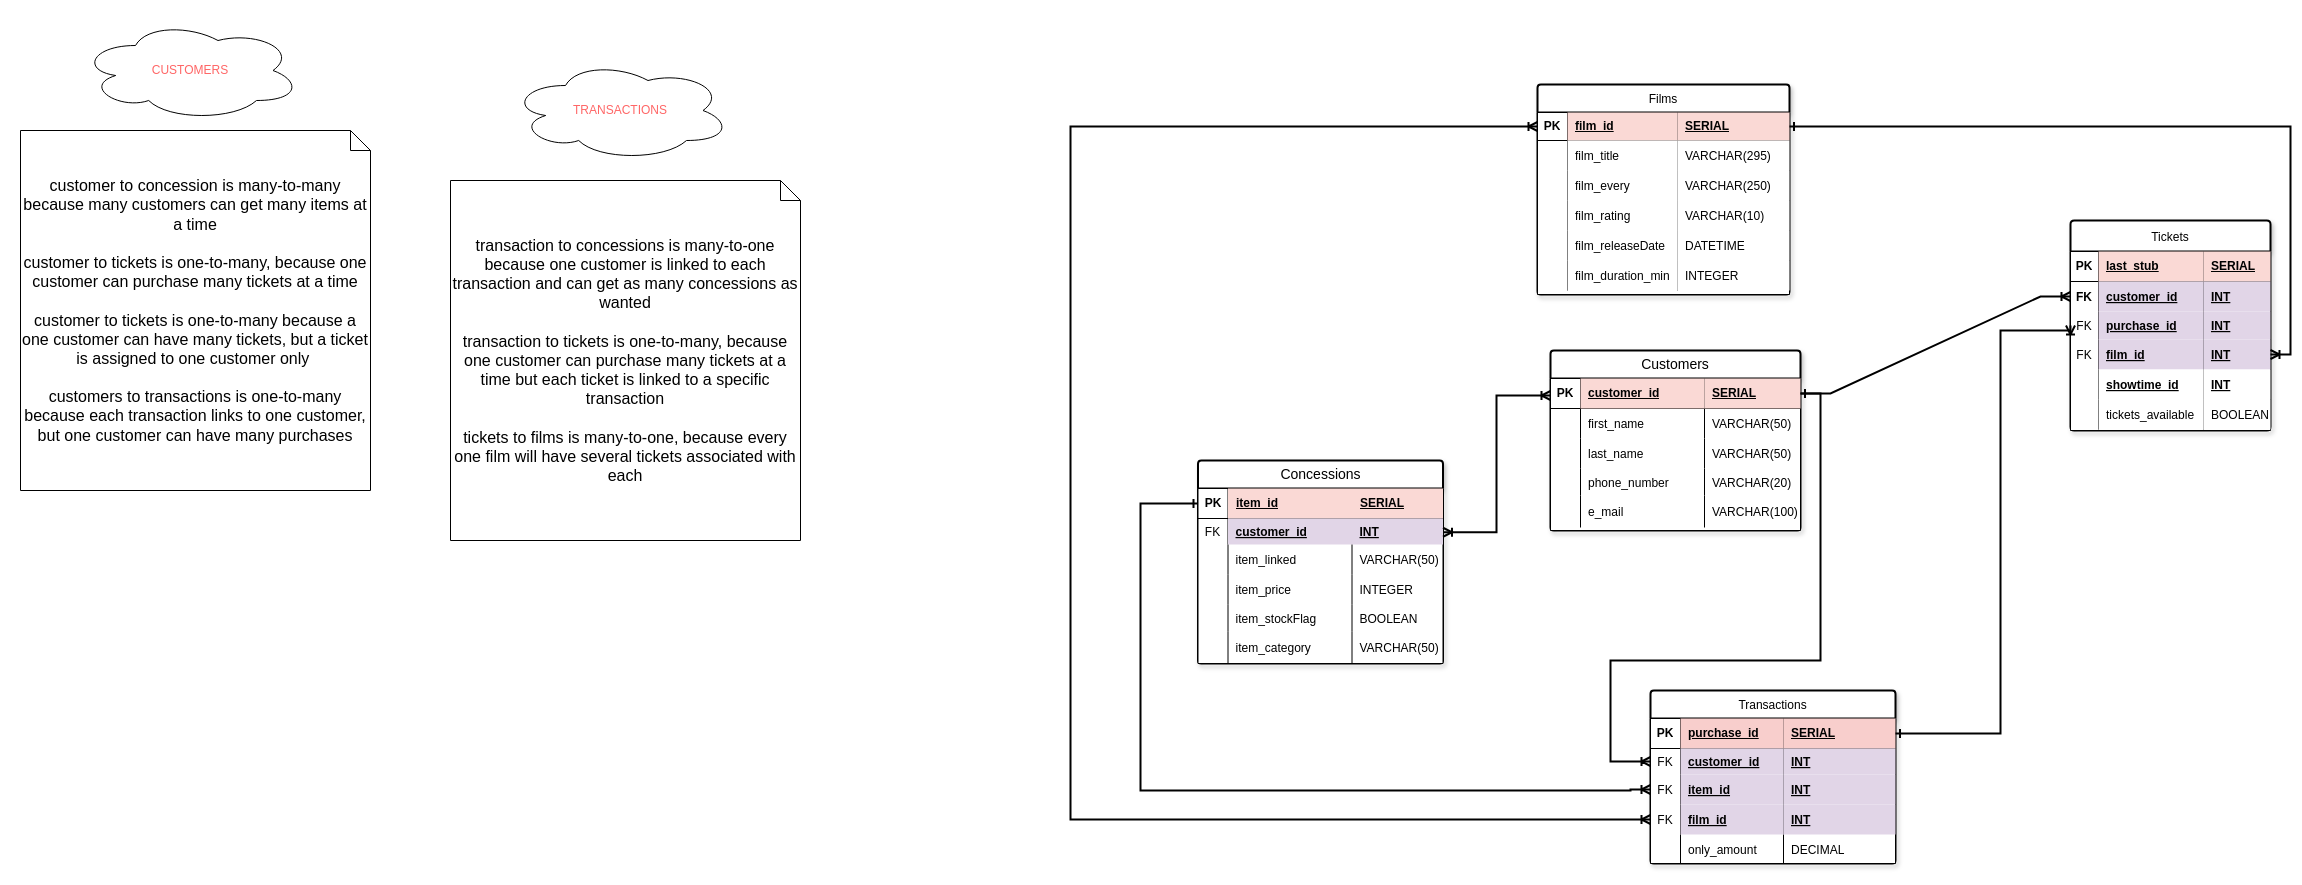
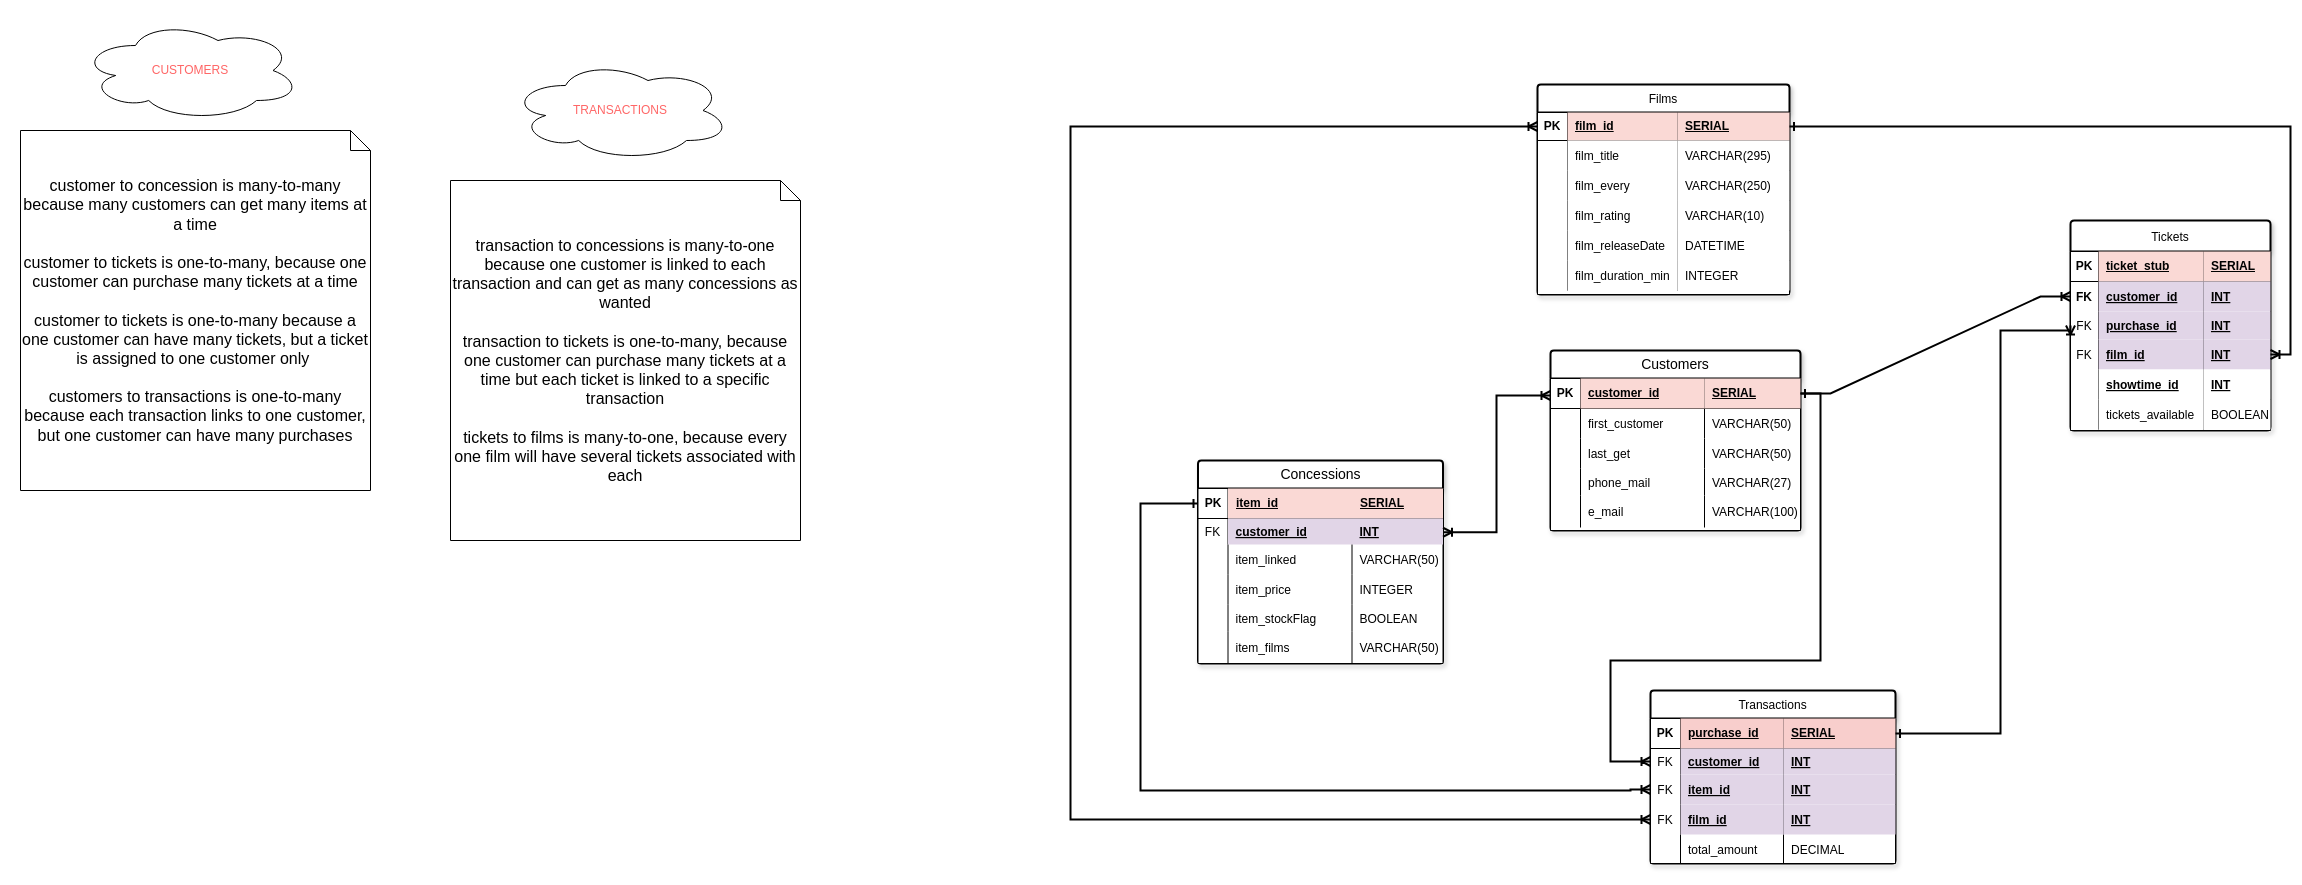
(2135, 267) -> (2142, 267)
(1620, 424) -> (1633, 424)
(1617, 454) -> (1613, 454)
(1628, 483) -> (1618, 483)
(1749, 483) -> (1749, 483)
(1278, 648) -> (1264, 648)
(1723, 850) -> (1727, 850)
